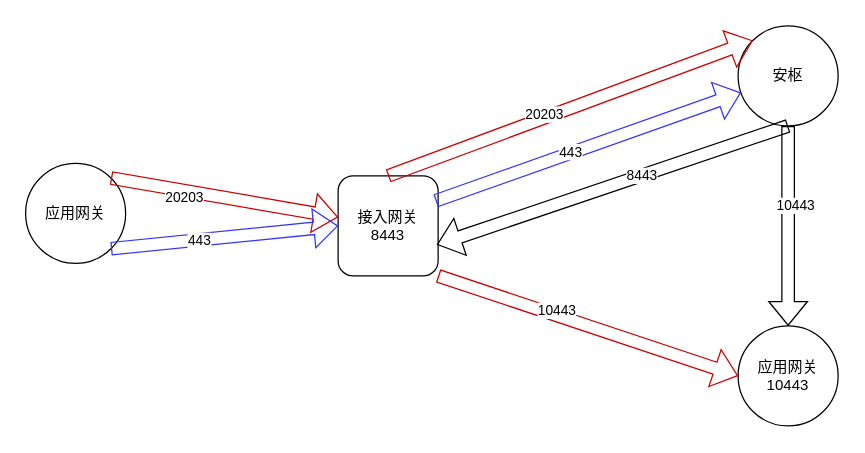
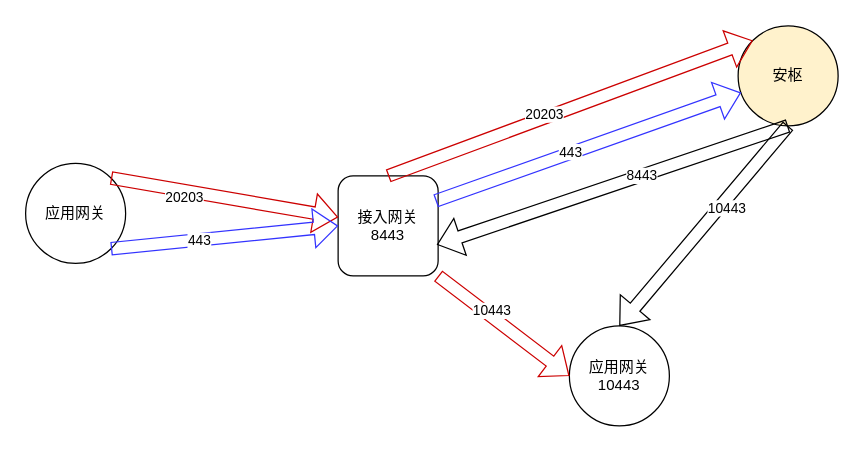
(788, 76) -> (788, 76)
(788, 376) -> (619, 376)
